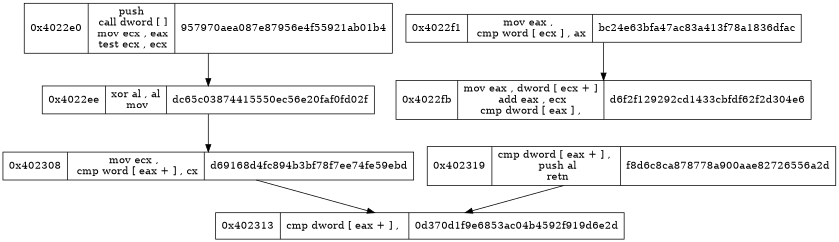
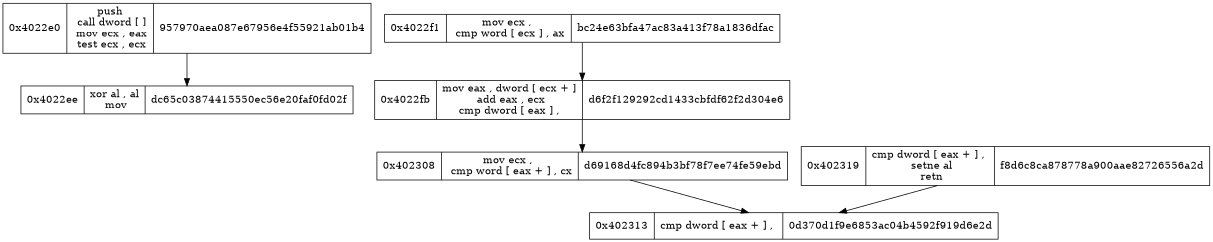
(530, 22) -> (509, 22)
(284, 28) -> (262, 28)
(208, 129) -> (582, 132)
(556, 166) -> (930, 166)
